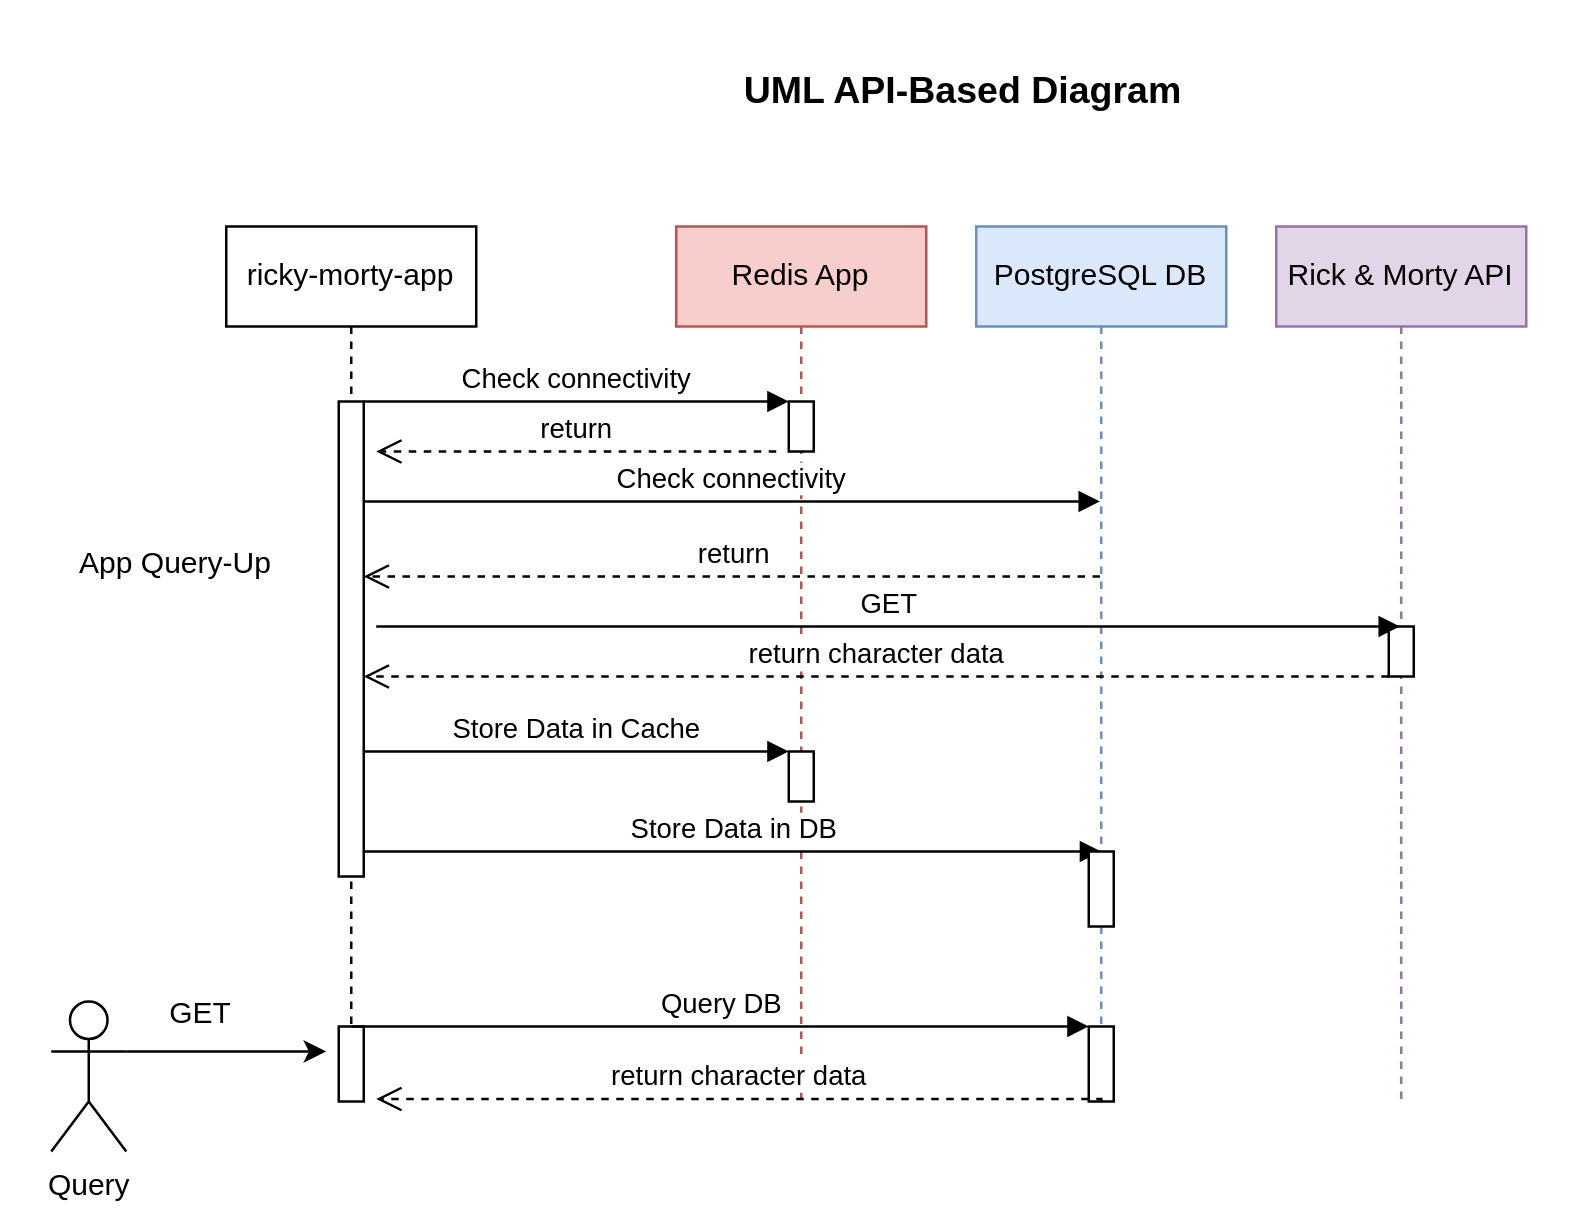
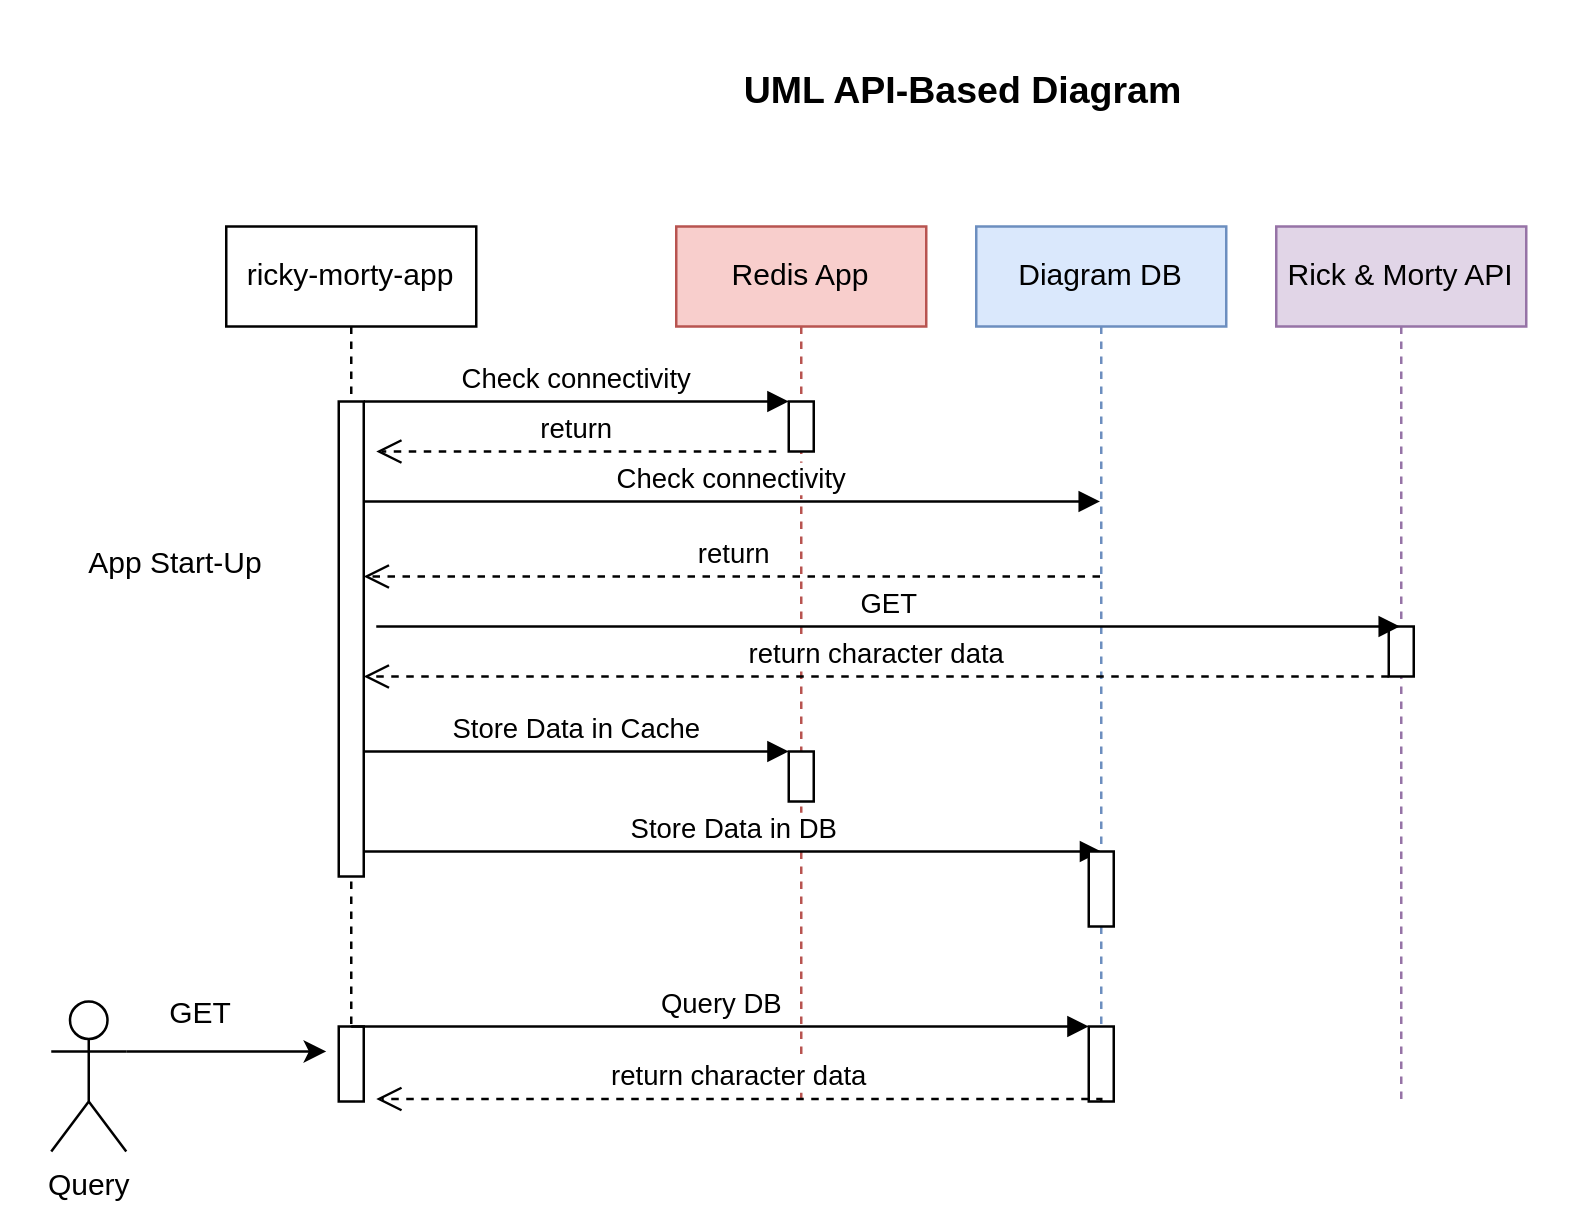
(1101, 276) -> (1101, 276)
(176, 564) -> (176, 564)
